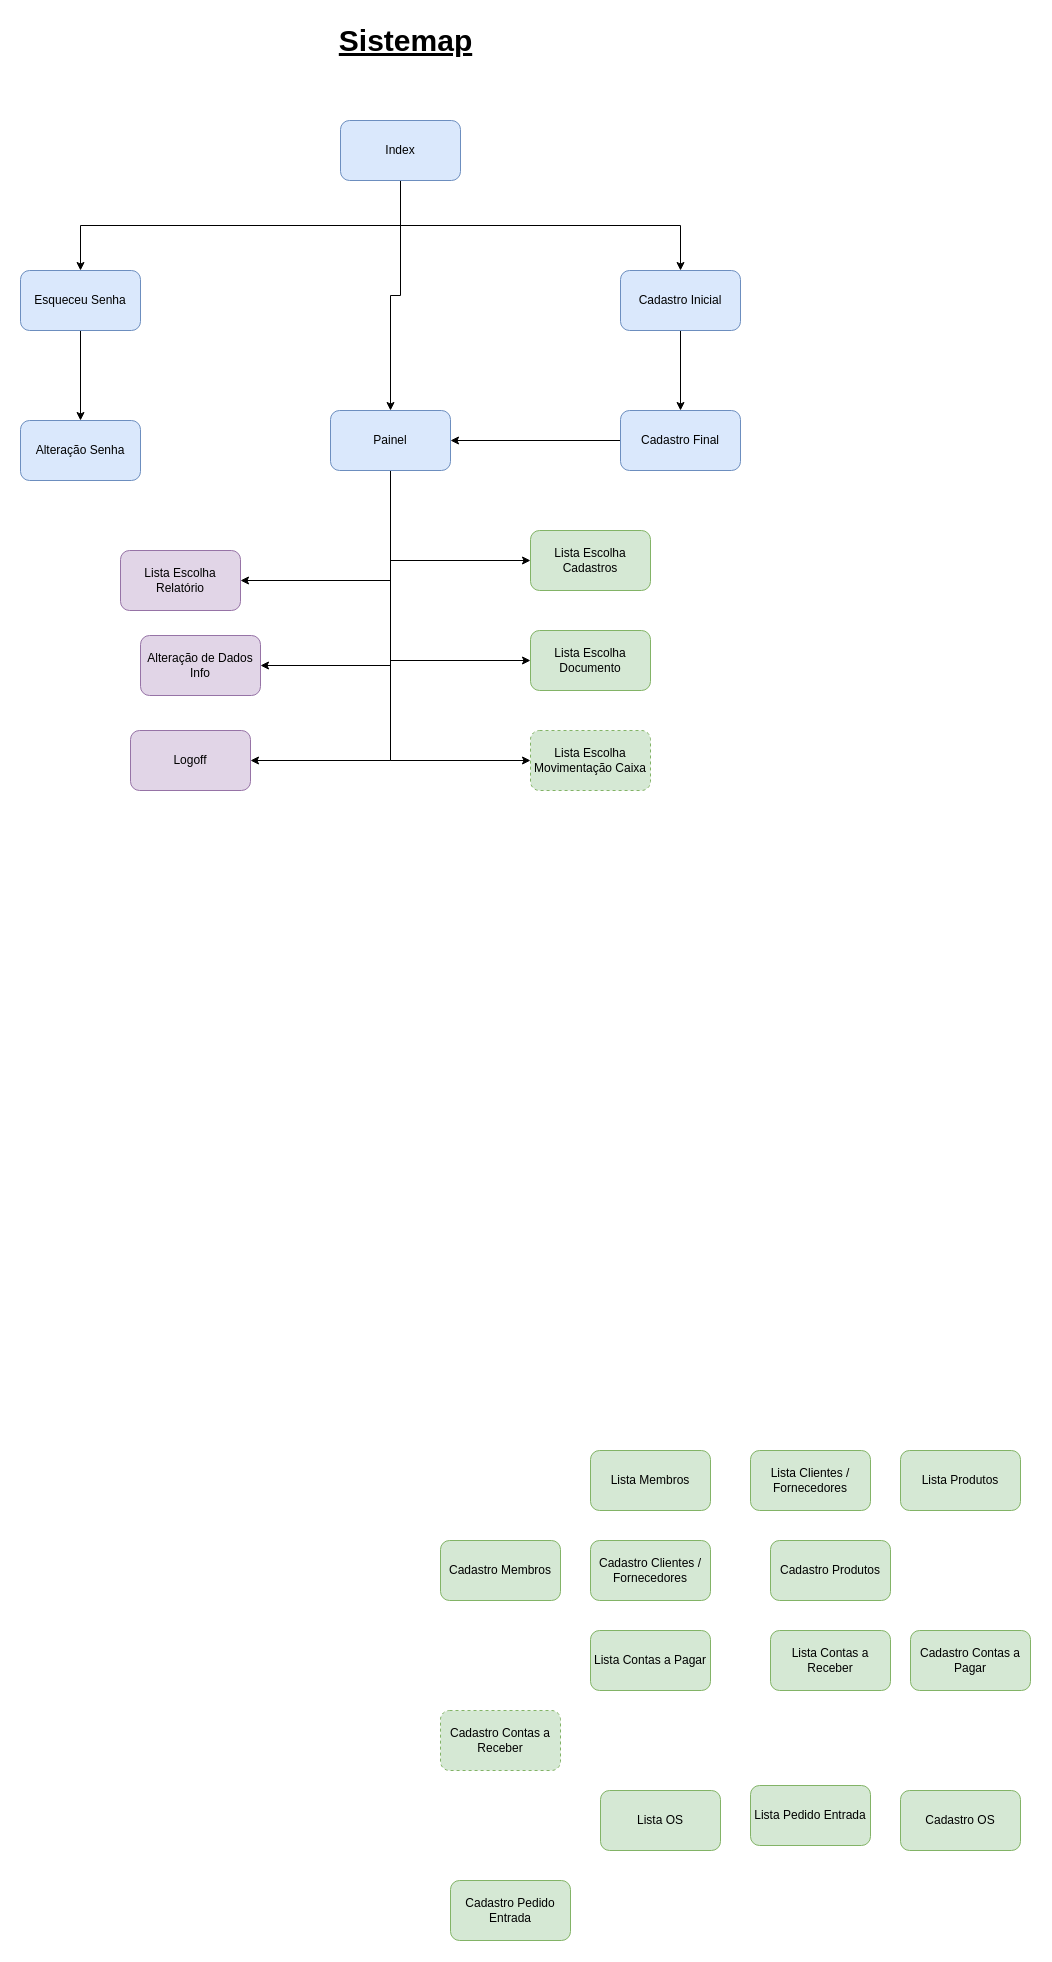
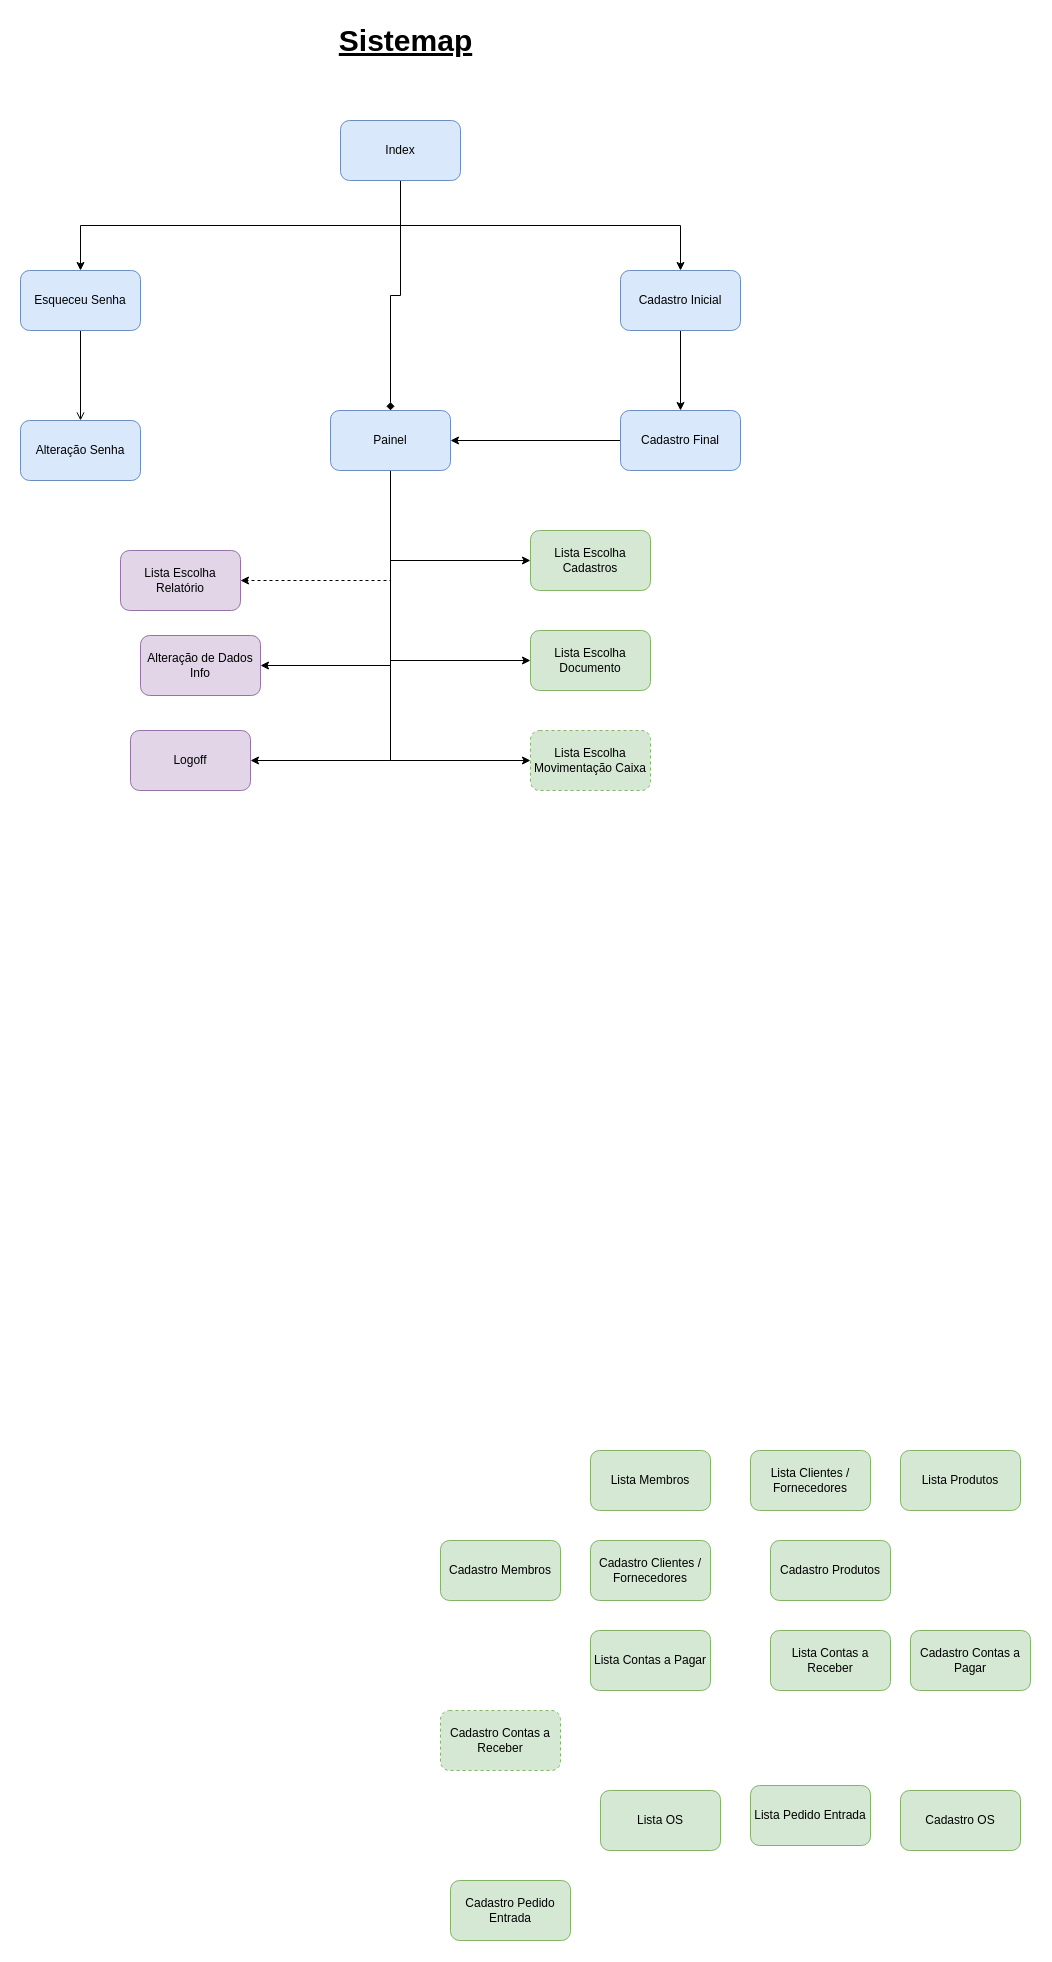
(391, 402) -> (391, 402)
(81, 412) -> (81, 414)
(318, 581) -> (318, 581)
